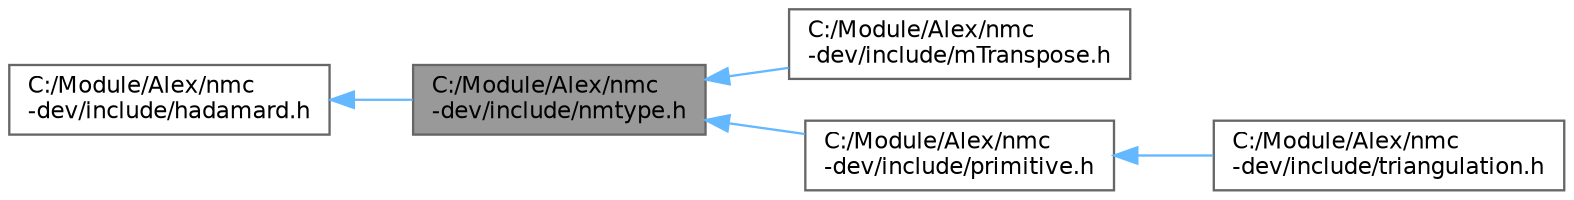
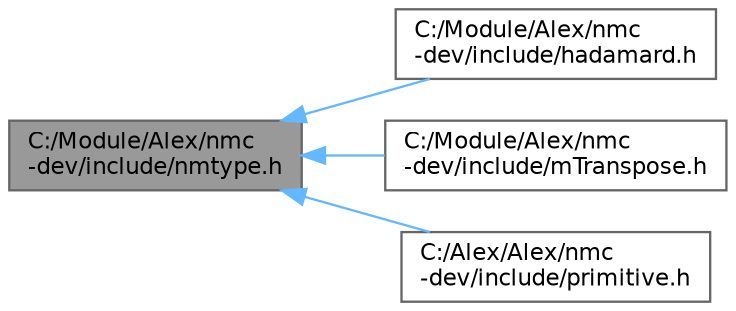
(384, 100) -> (367, 97)
(960, 155) -> (556, 267)
(1389, 155) -> none
